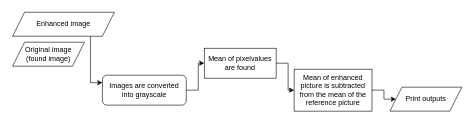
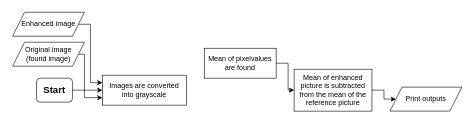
(63, 24) -> (48, 24)
(198, 64) -> none
none -> (84, 82)
none -> (54, 90)
none -> (82, 90)
(144, 90) -> (144, 90)
